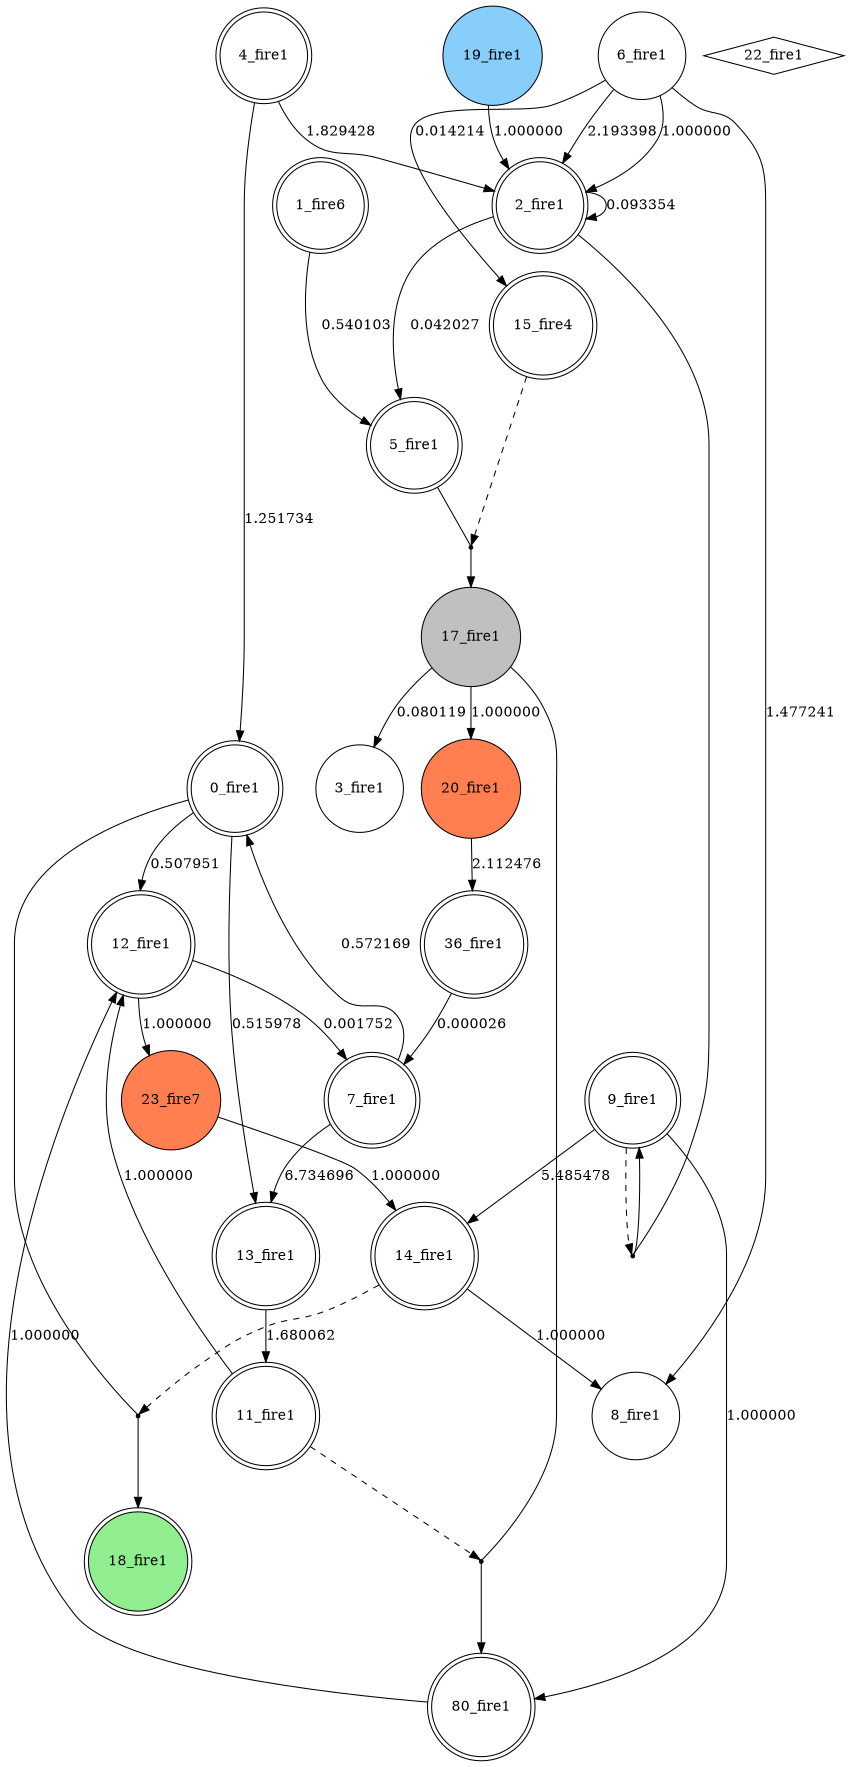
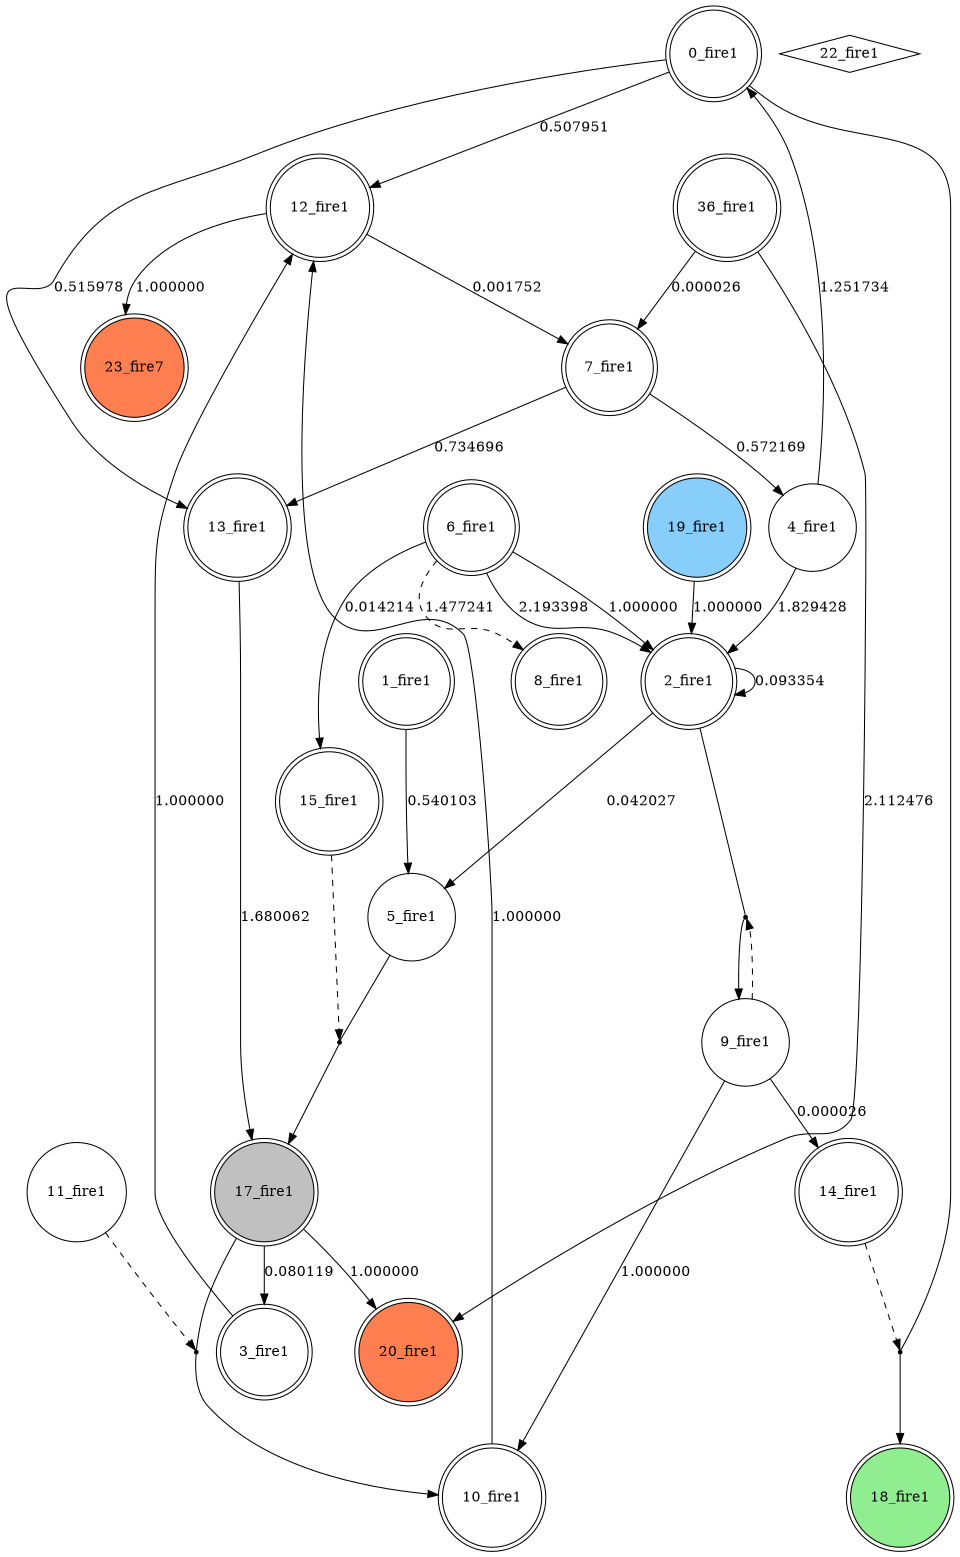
(264, 56) -> (813, 528)
(493, 56) -> (697, 528)
(642, 56) -> (471, 528)
(321, 205) -> (407, 682)
(543, 325) -> (329, 801)
(414, 445) -> (412, 917)
(471, 637) -> (264, 1192)
(766, 721) -> (422, 611)
(360, 789) -> (264, 1352)
(471, 789) -> (409, 1352)
(472, 859) -> (862, 893)
(316, 972) -> (714, 439)
(171, 1100) -> (134, 368)
(633, 1100) -> (746, 1042)
(310, 1149) -> none
(319, 1176) -> (469, 448)
(576, 1176) -> (832, 1112)
(130, 1201) -> (155, 786)
(266, 1334) -> (241, 856)
(530, 1336) -> none
(266, 1416) -> (77, 1192)
(636, 1416) -> (559, 682)
(481, 1707) -> (492, 1498)
